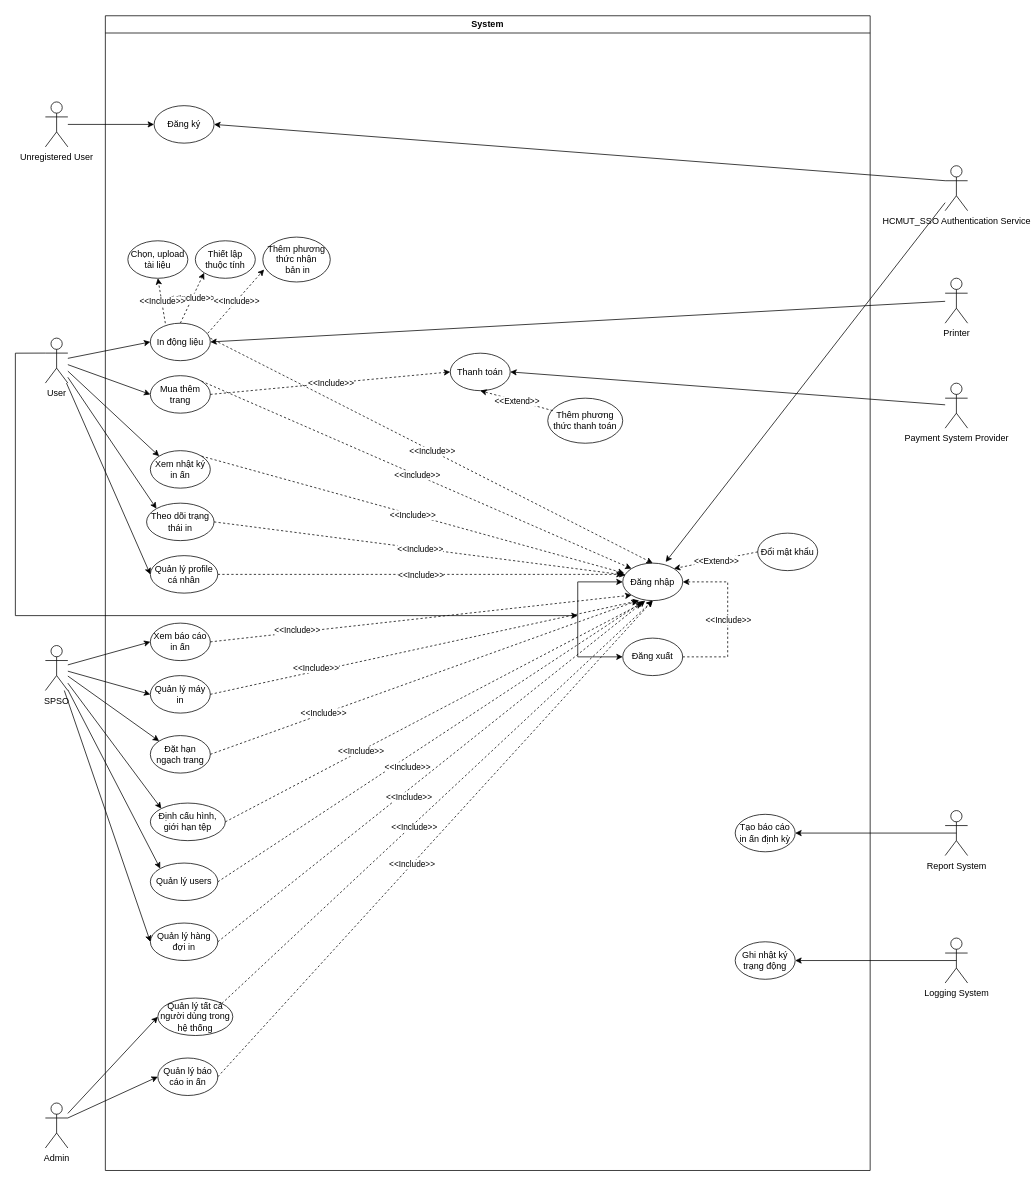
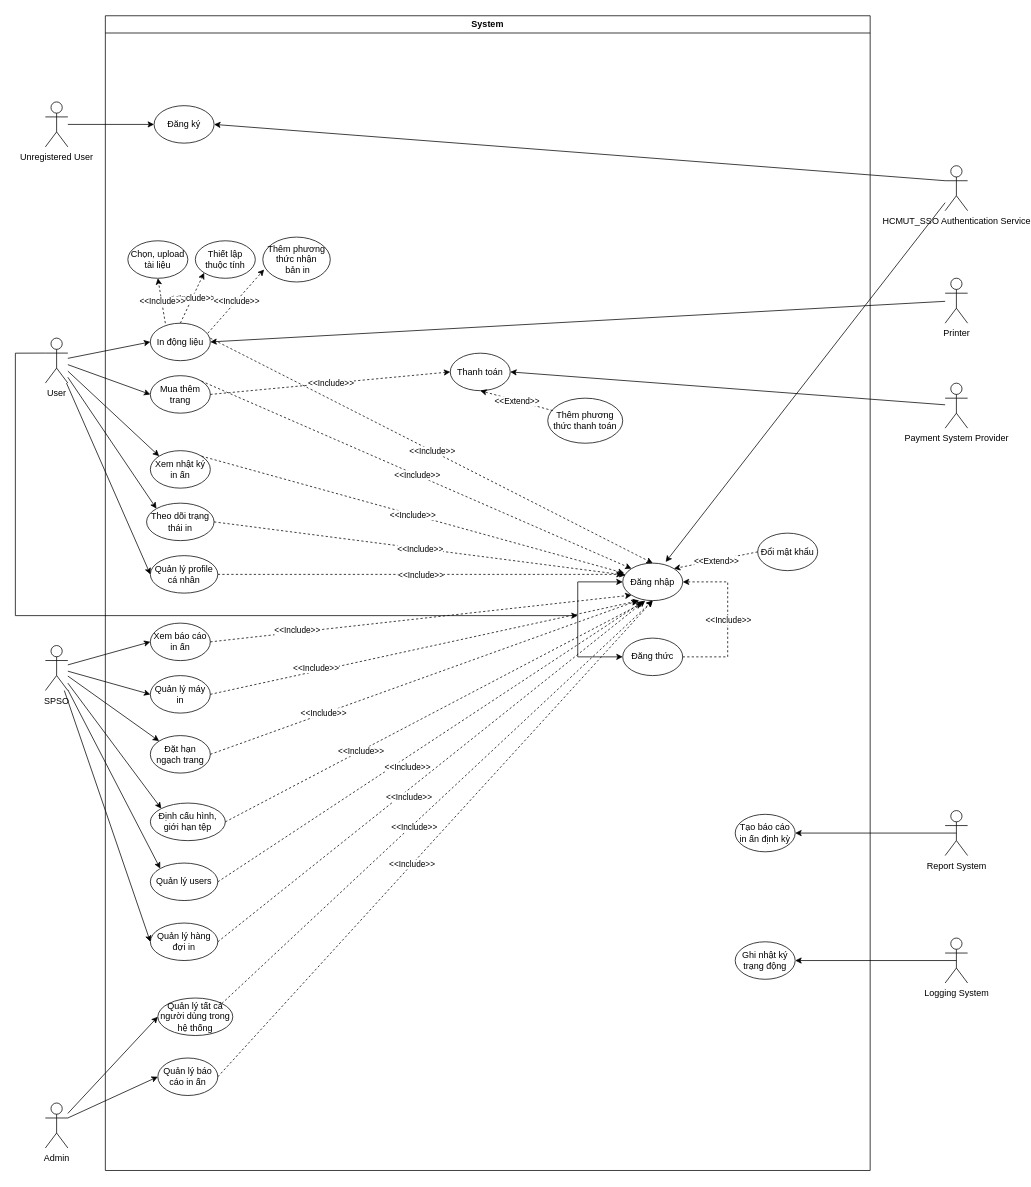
(653, 657) -> (653, 657)
